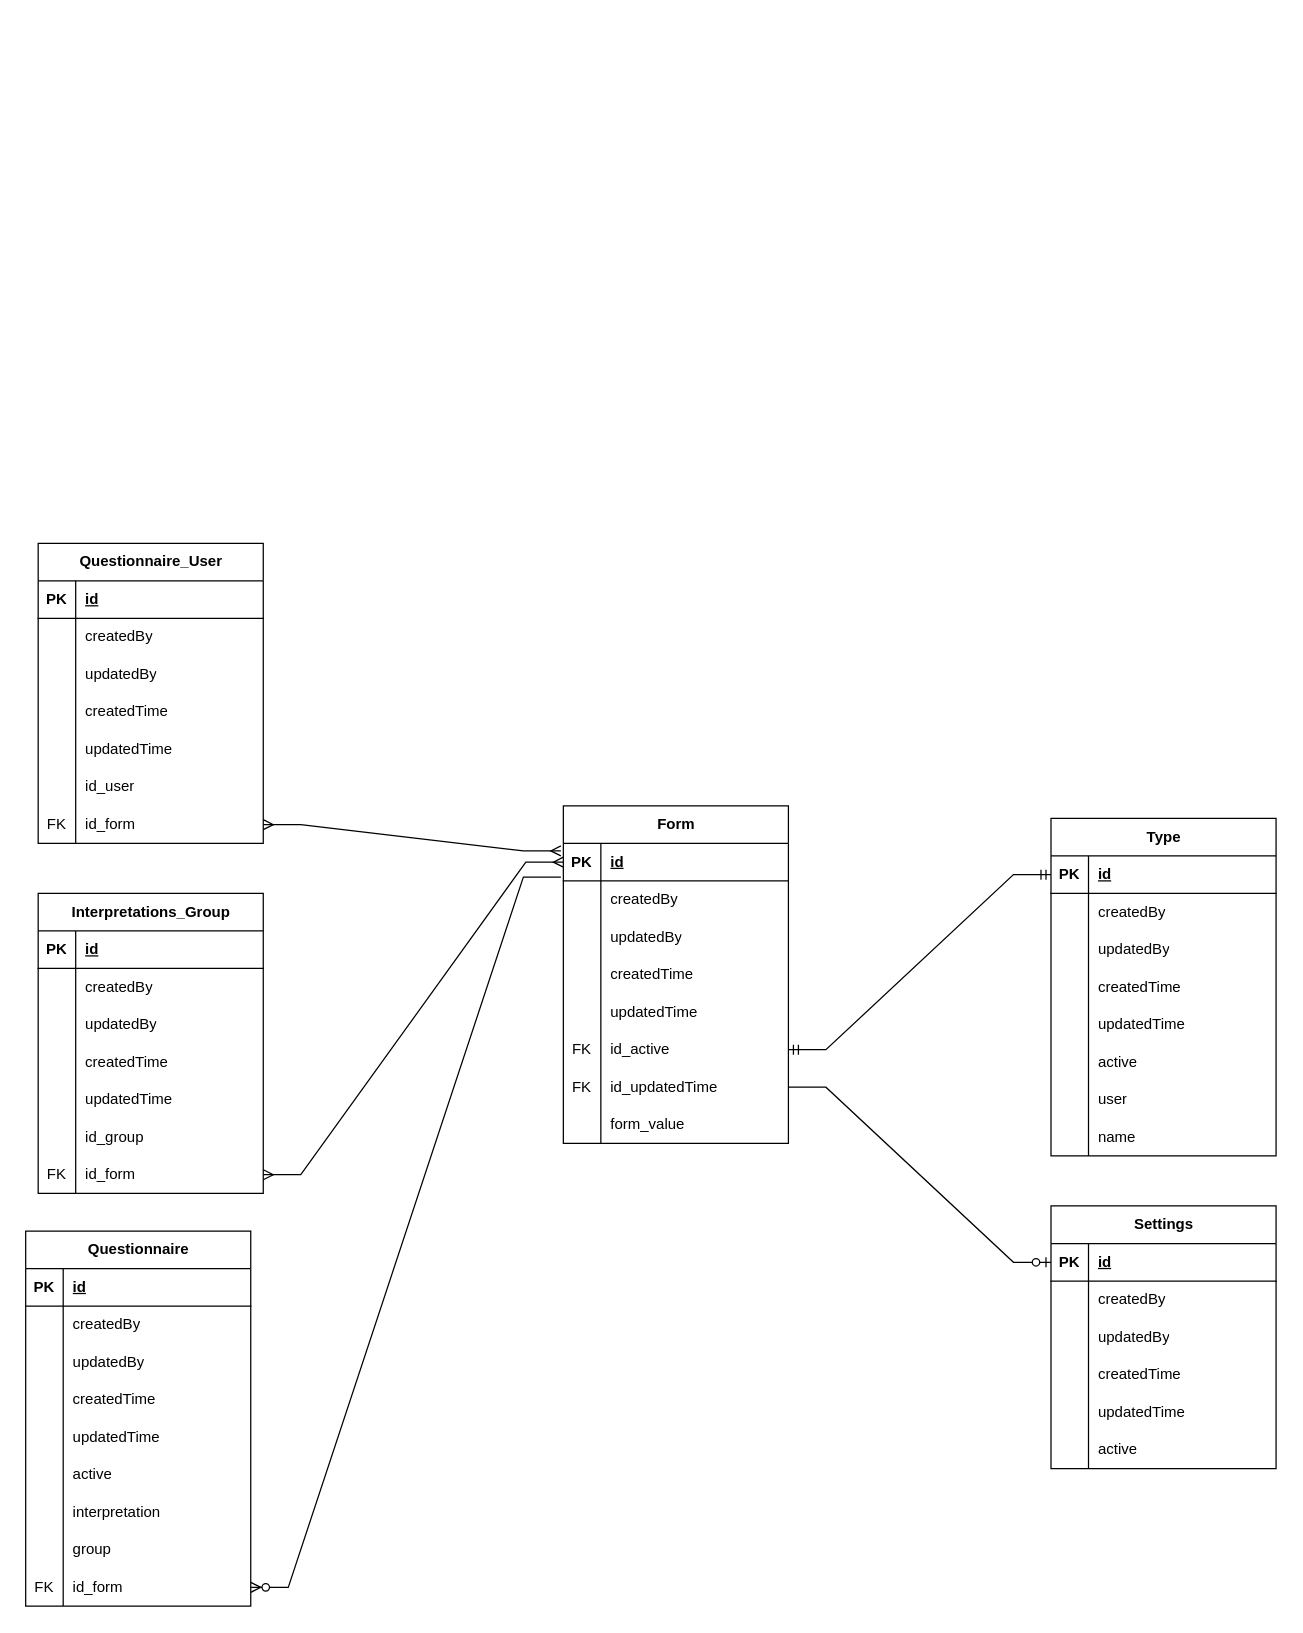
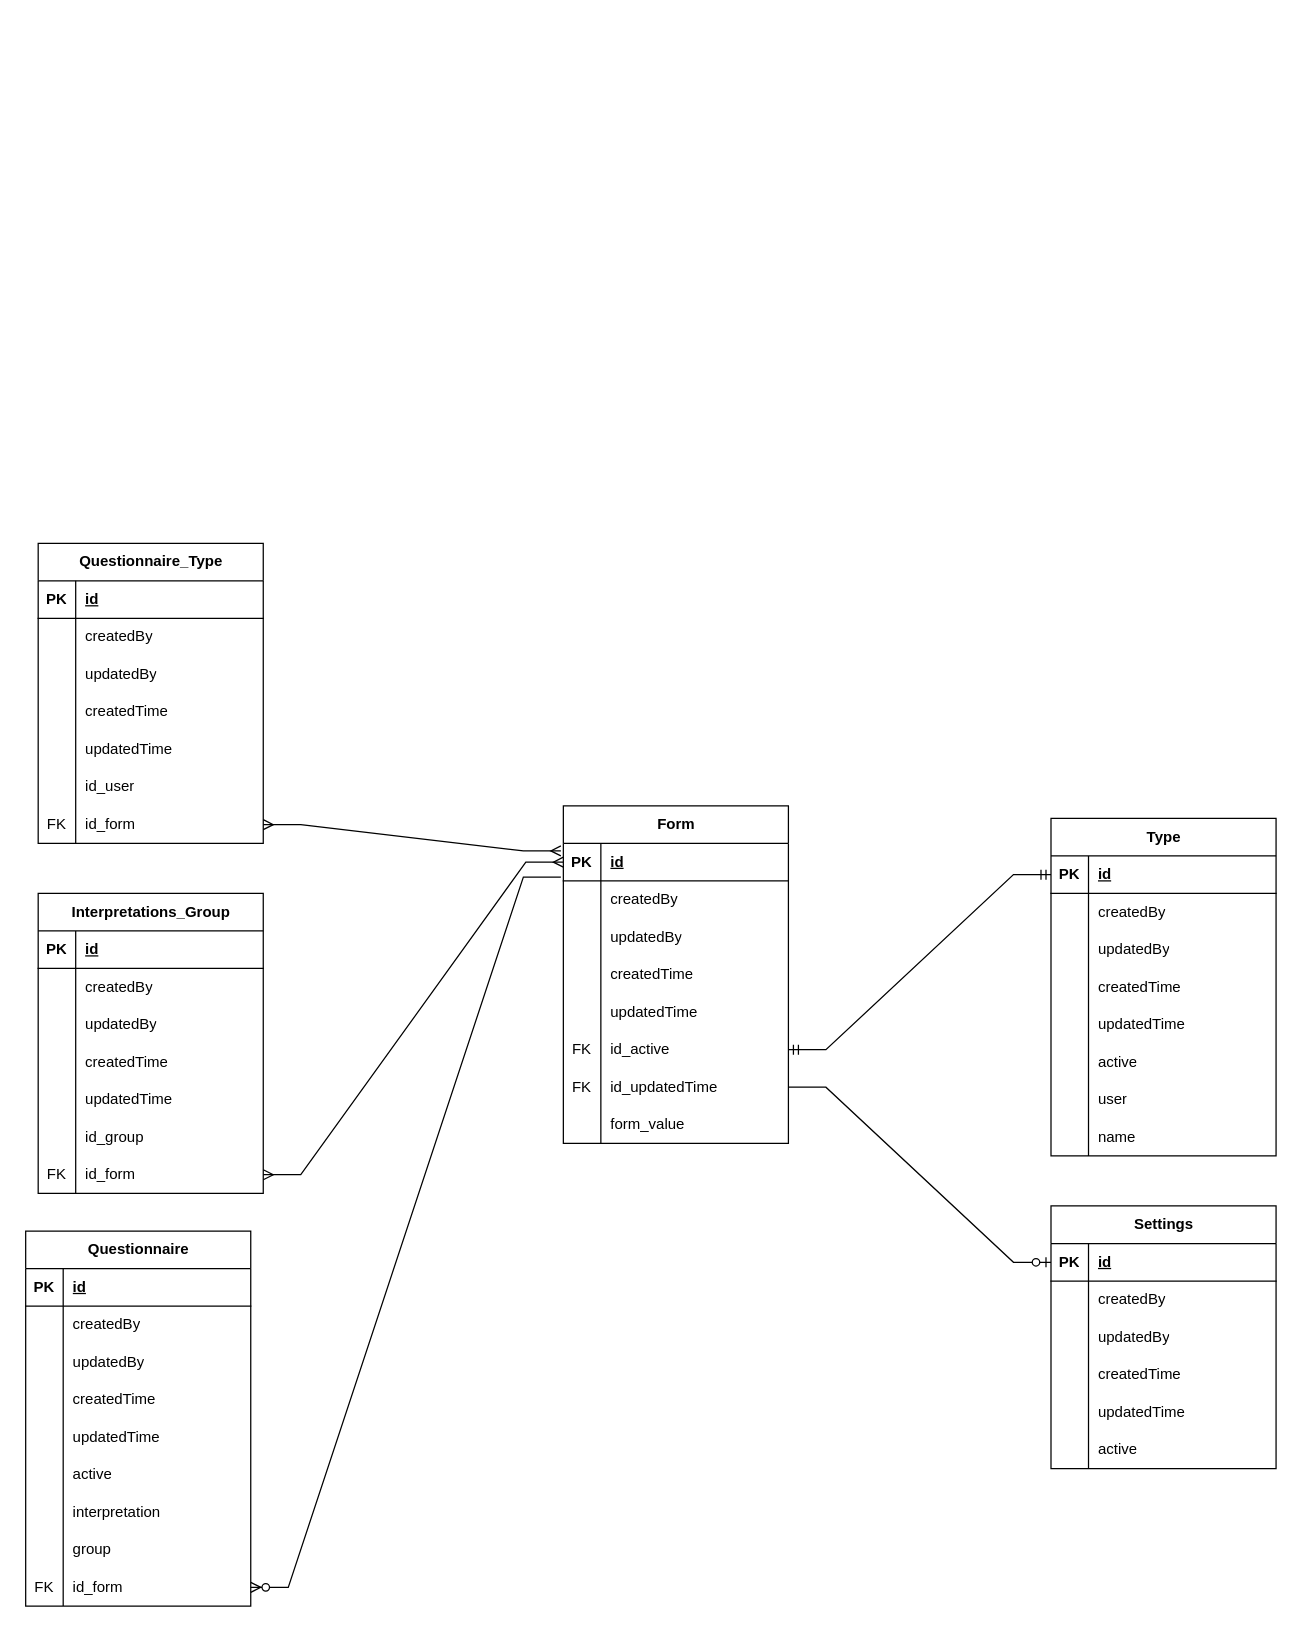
(151, 562) -> (151, 562)
